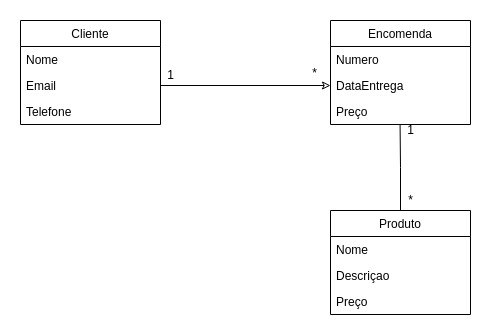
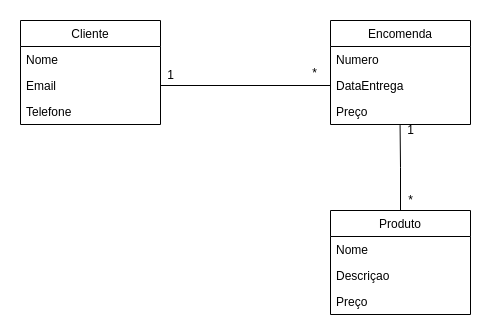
(322, 86) -> (324, 86)
